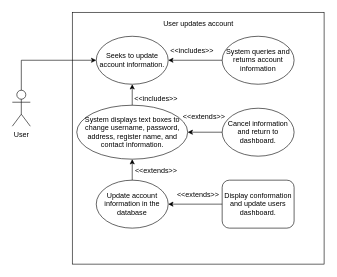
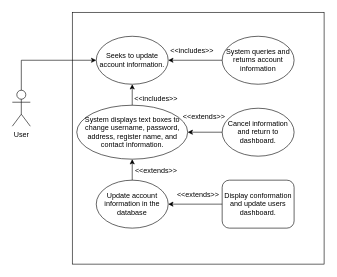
(198, 24) -> none
